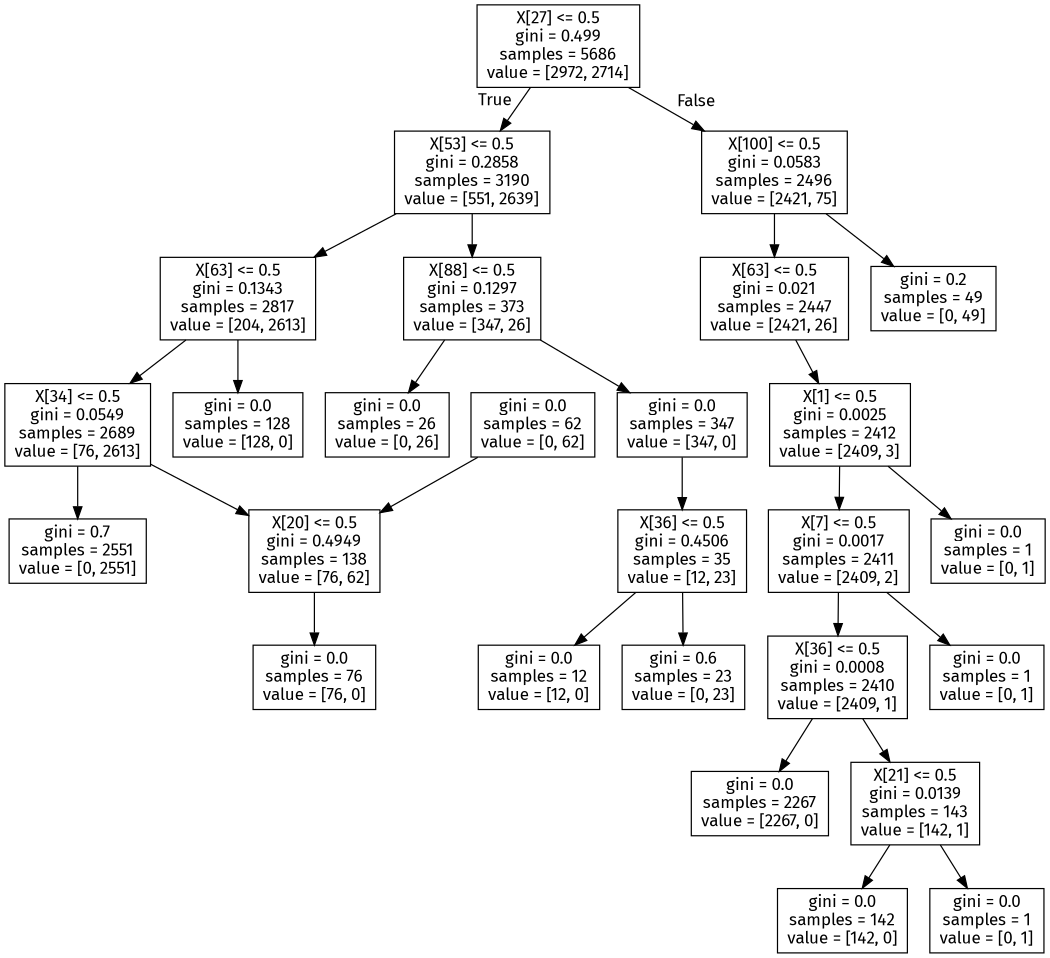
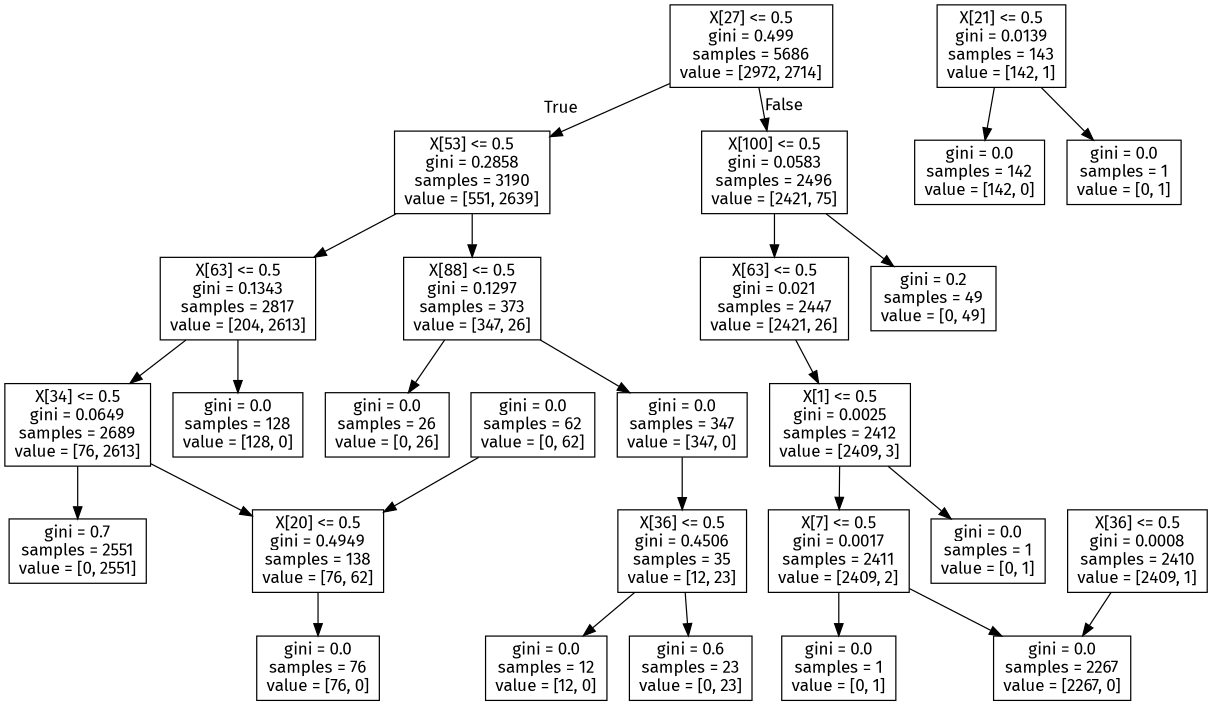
(78, 425) -> (78, 425)
(838, 608) -> (950, 609)
(873, 735) -> none
